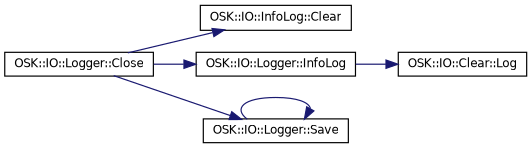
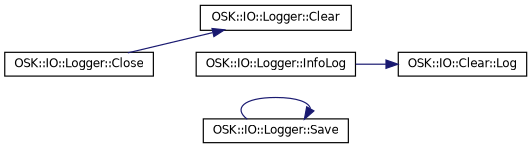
(276, 18) -> (276, 18)
(169, 64) -> none
(172, 96) -> none
